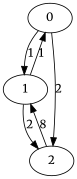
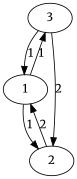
(50, 18) -> (50, 18)
(30, 125) -> (30, 125)
(43, 125) -> (43, 125)
